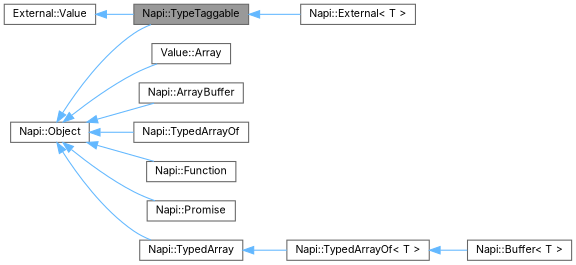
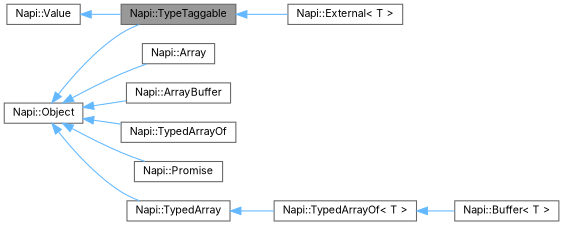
(50, 14) -> (44, 14)
(191, 54) -> (178, 54)
(191, 172) -> none
